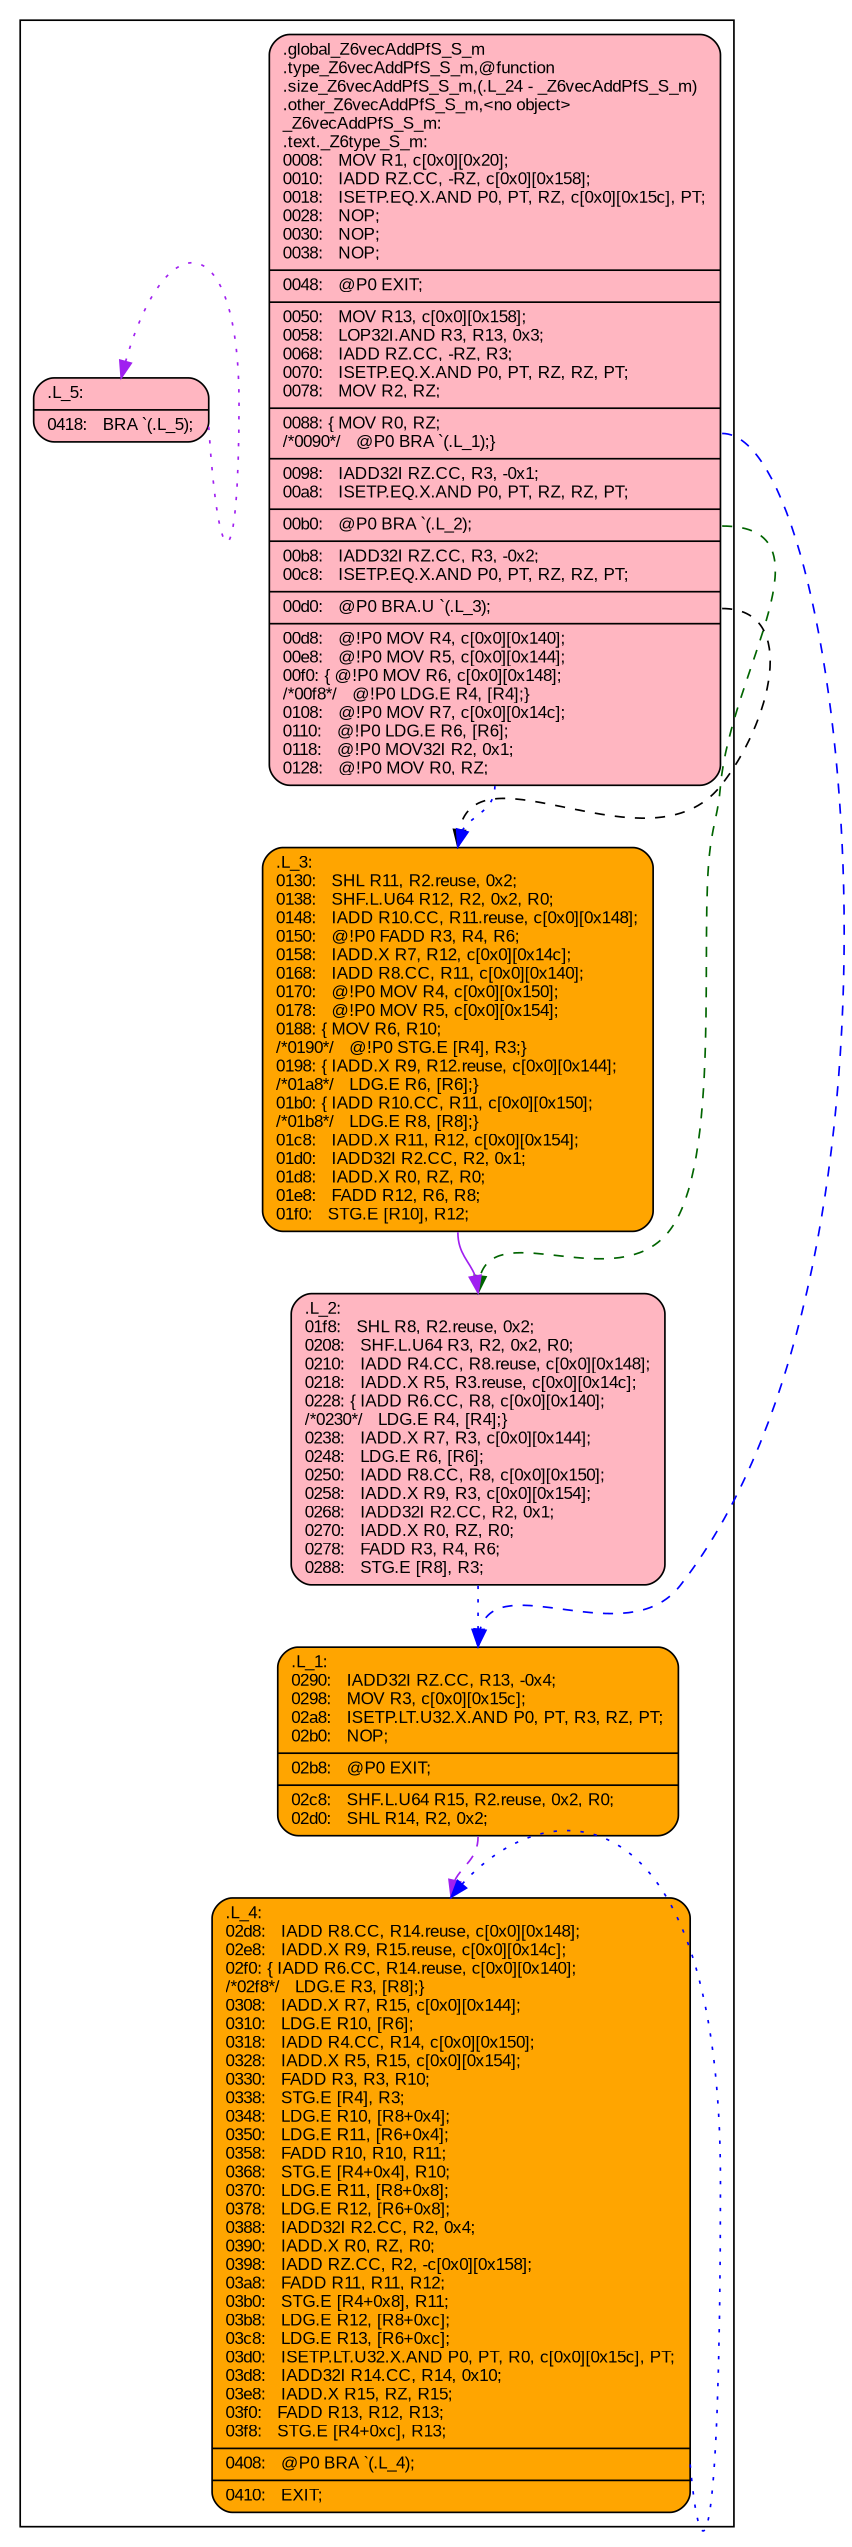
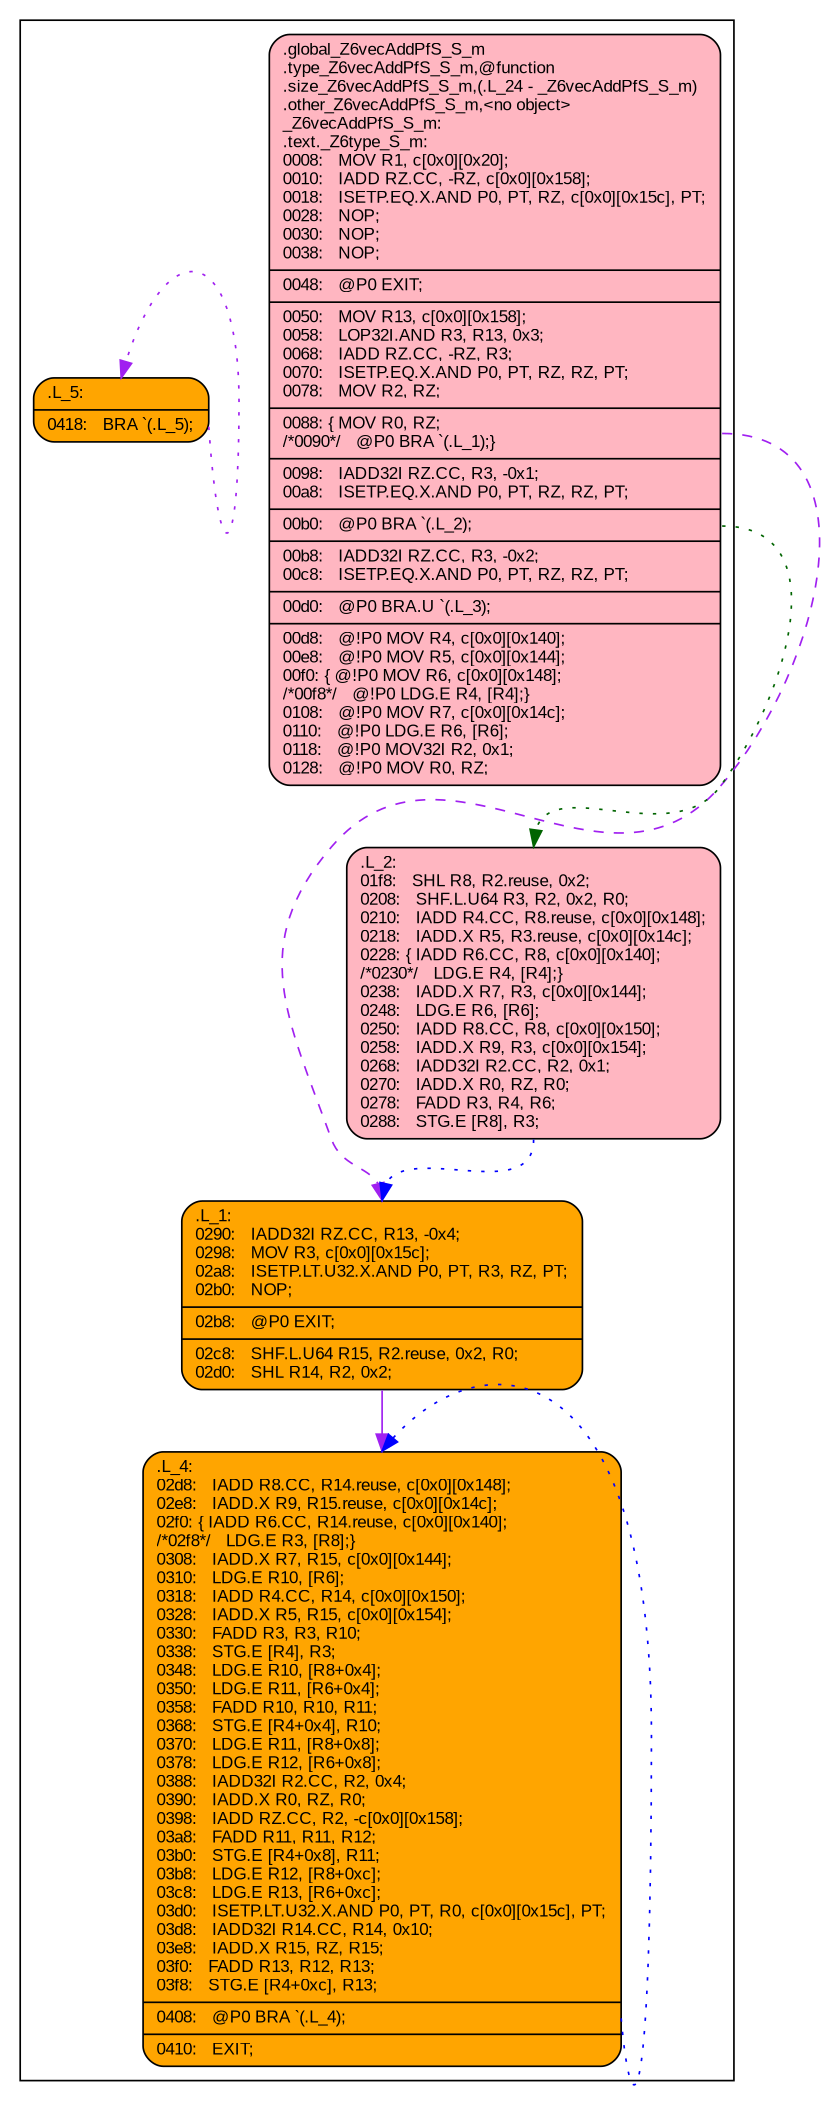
(121, 410) -> (121, 410)
(706, 963) -> (776, 678)
(458, 1039) -> none
(833, 1118) -> (583, 829)
(470, 1860) -> (382, 1412)
